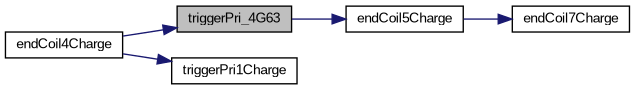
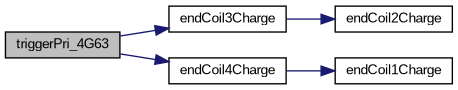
(405, 19) -> (228, 19)
(571, 19) -> (394, 19)
(143, 33) -> (138, 57)
(234, 71) -> (394, 71)
